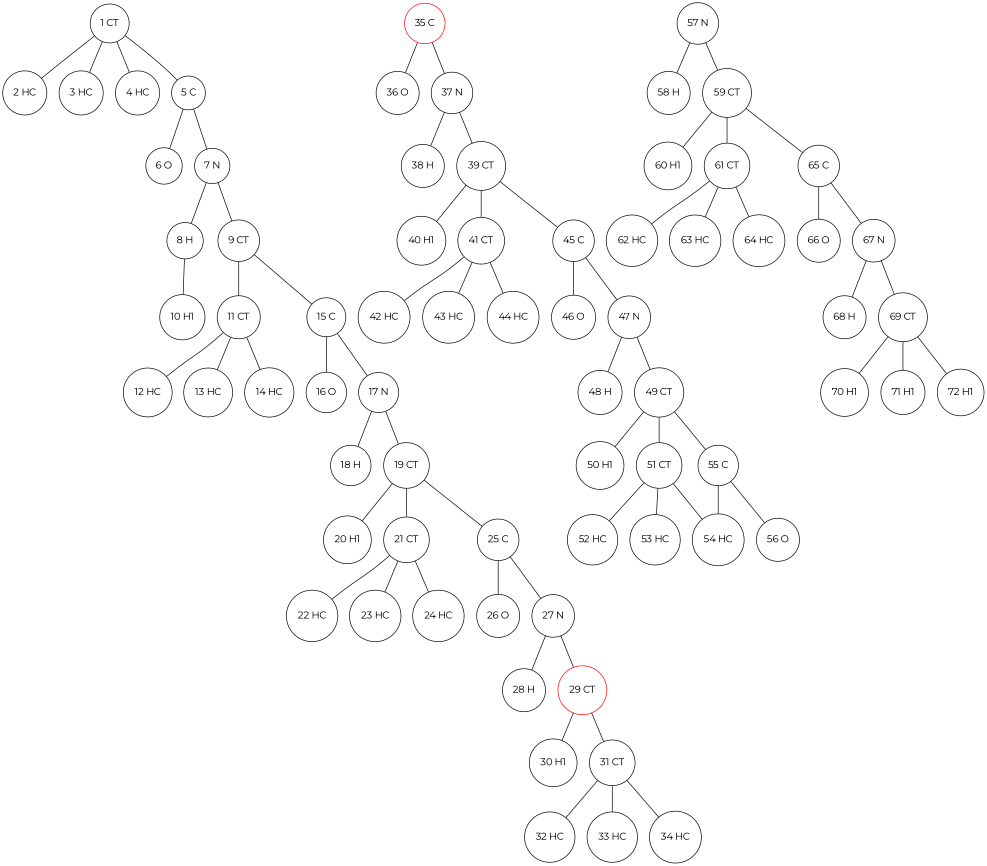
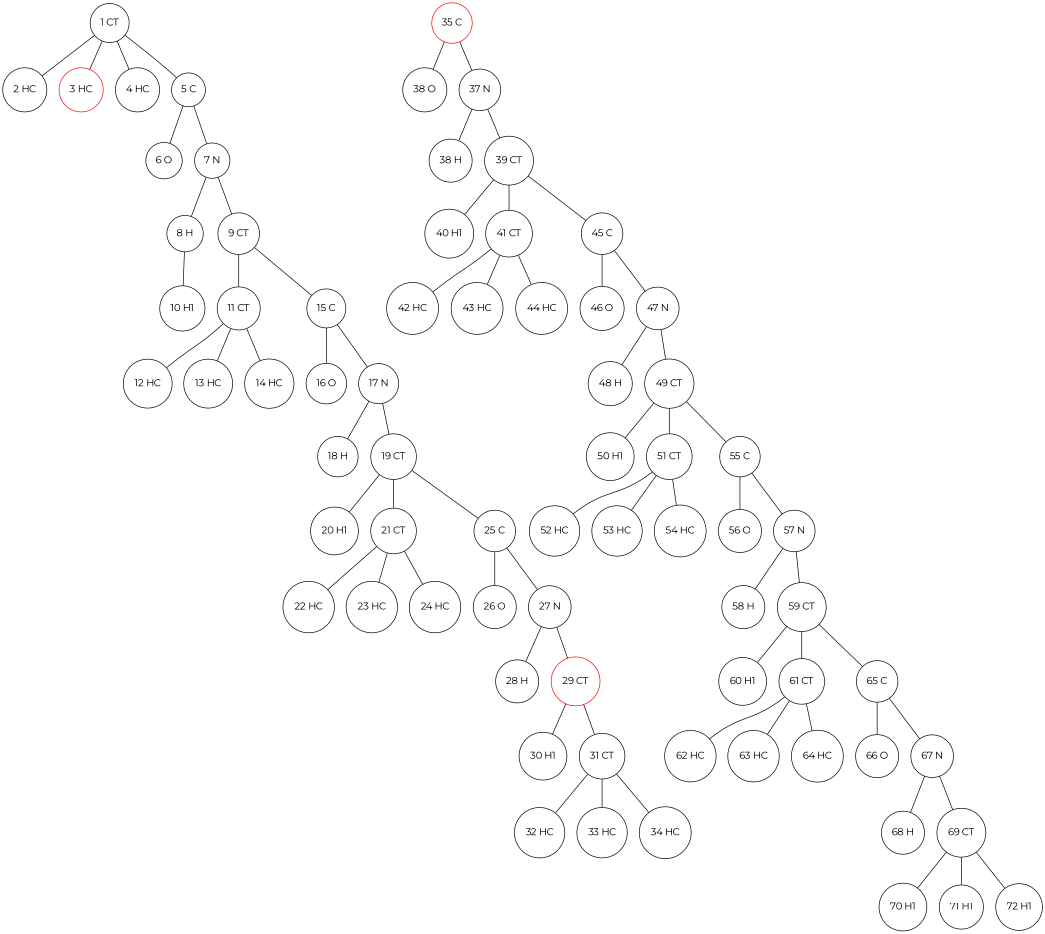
(81, 93) -> (81, 90)
(398, 93) -> (425, 90)
(718, 500) -> (767, 494)
